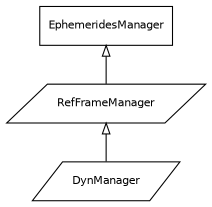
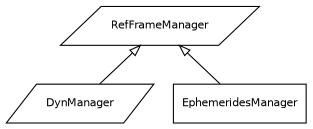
(106, 70) -> (204, 68)
